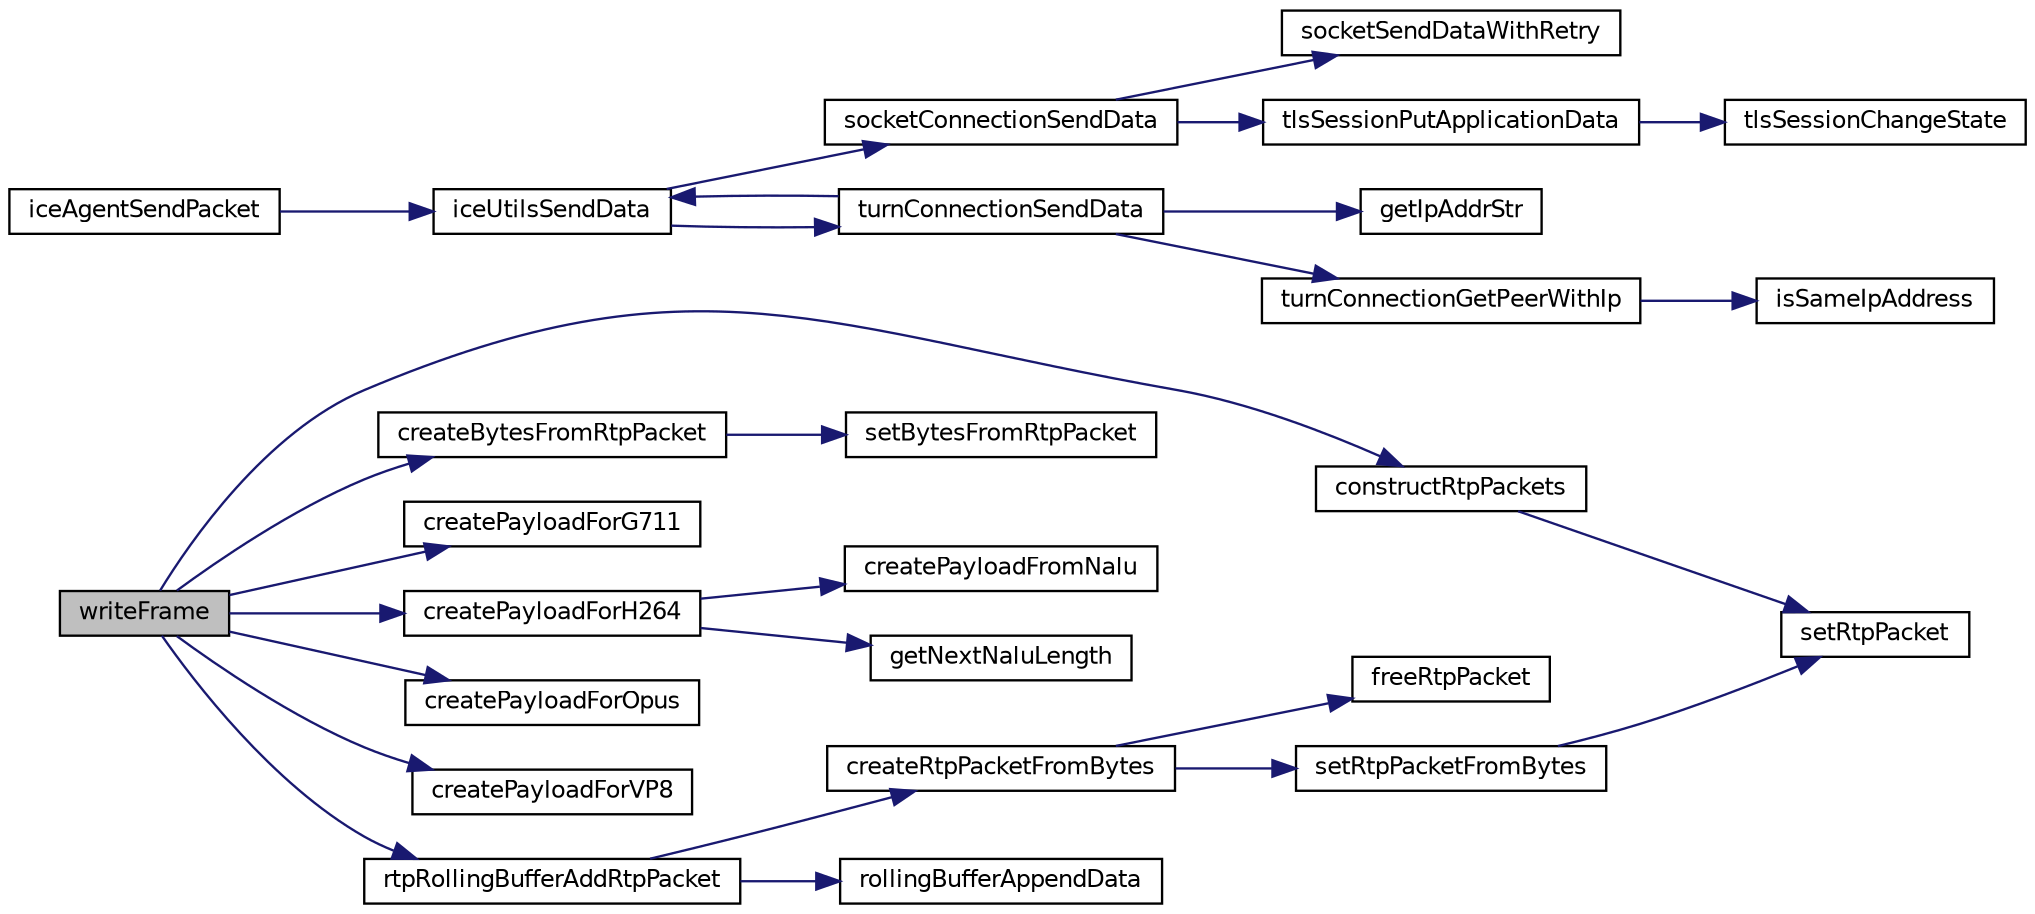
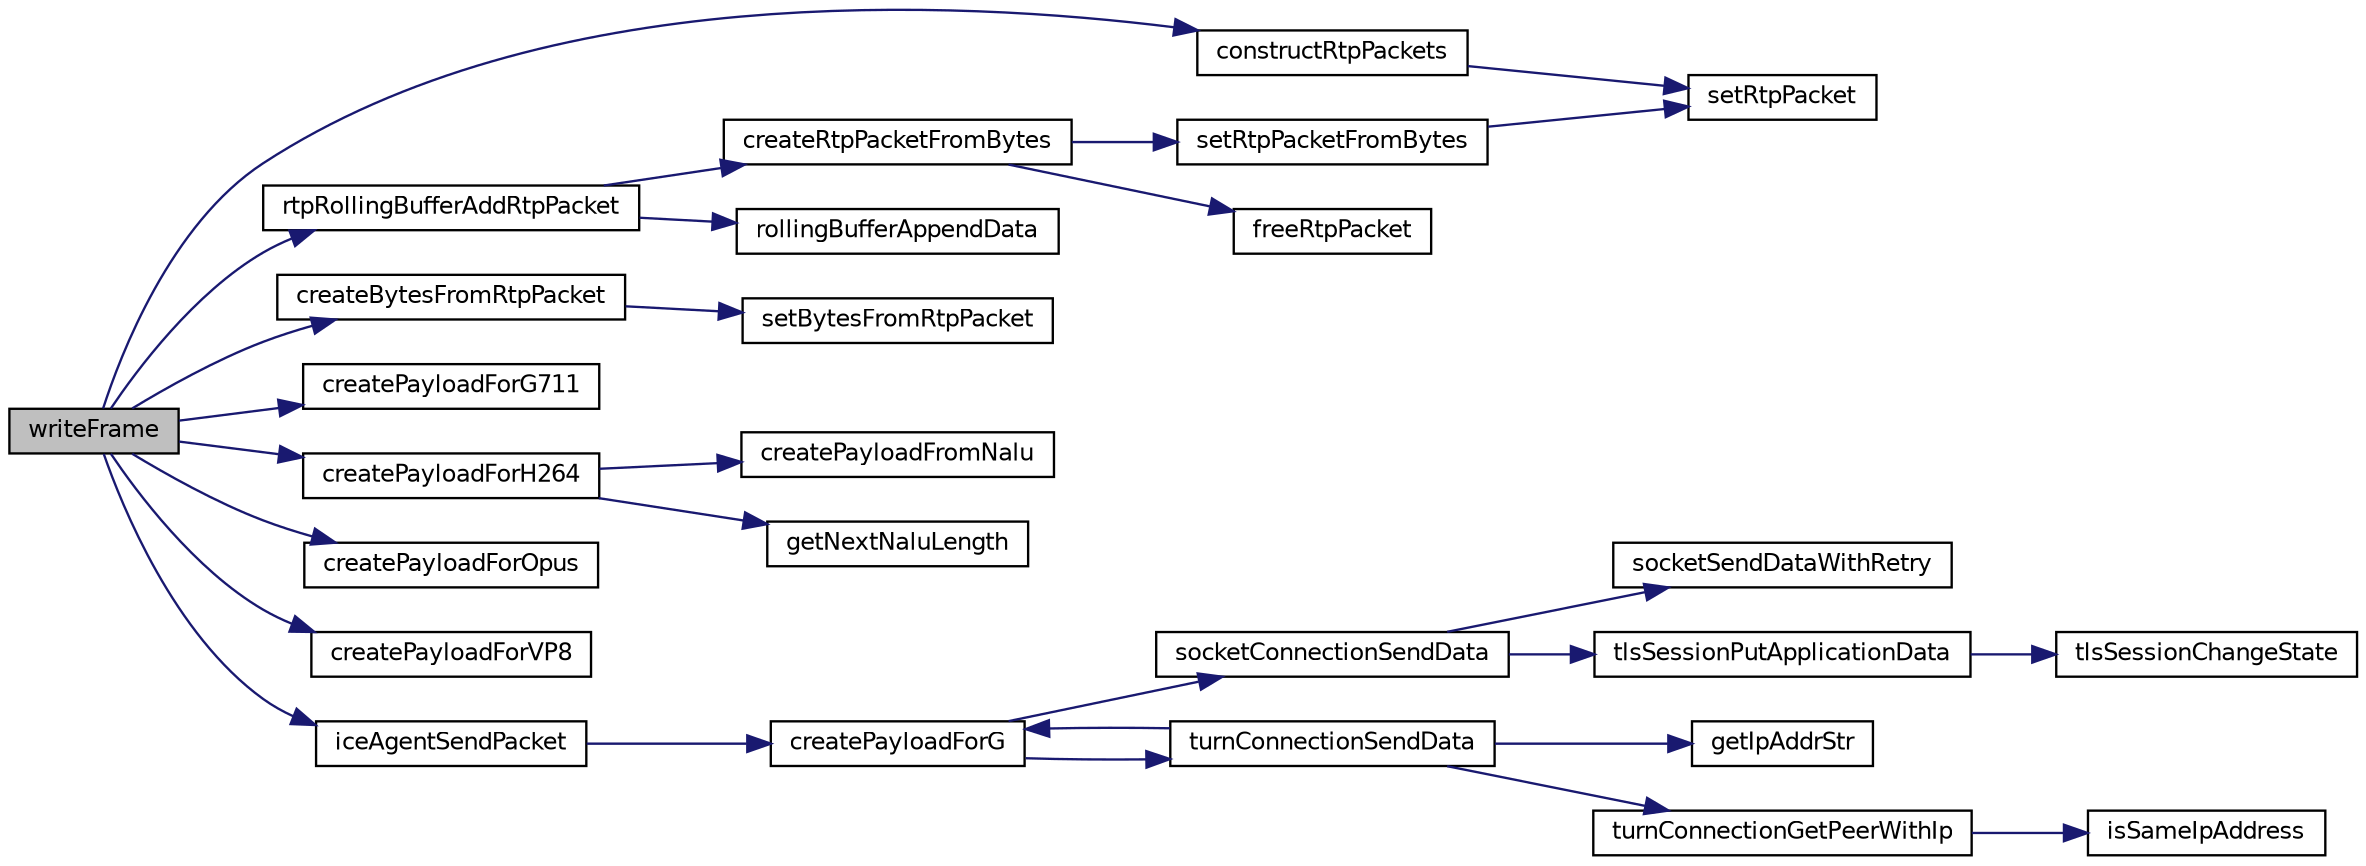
(552, 211) -> (898, 744)
none -> (176, 603)
